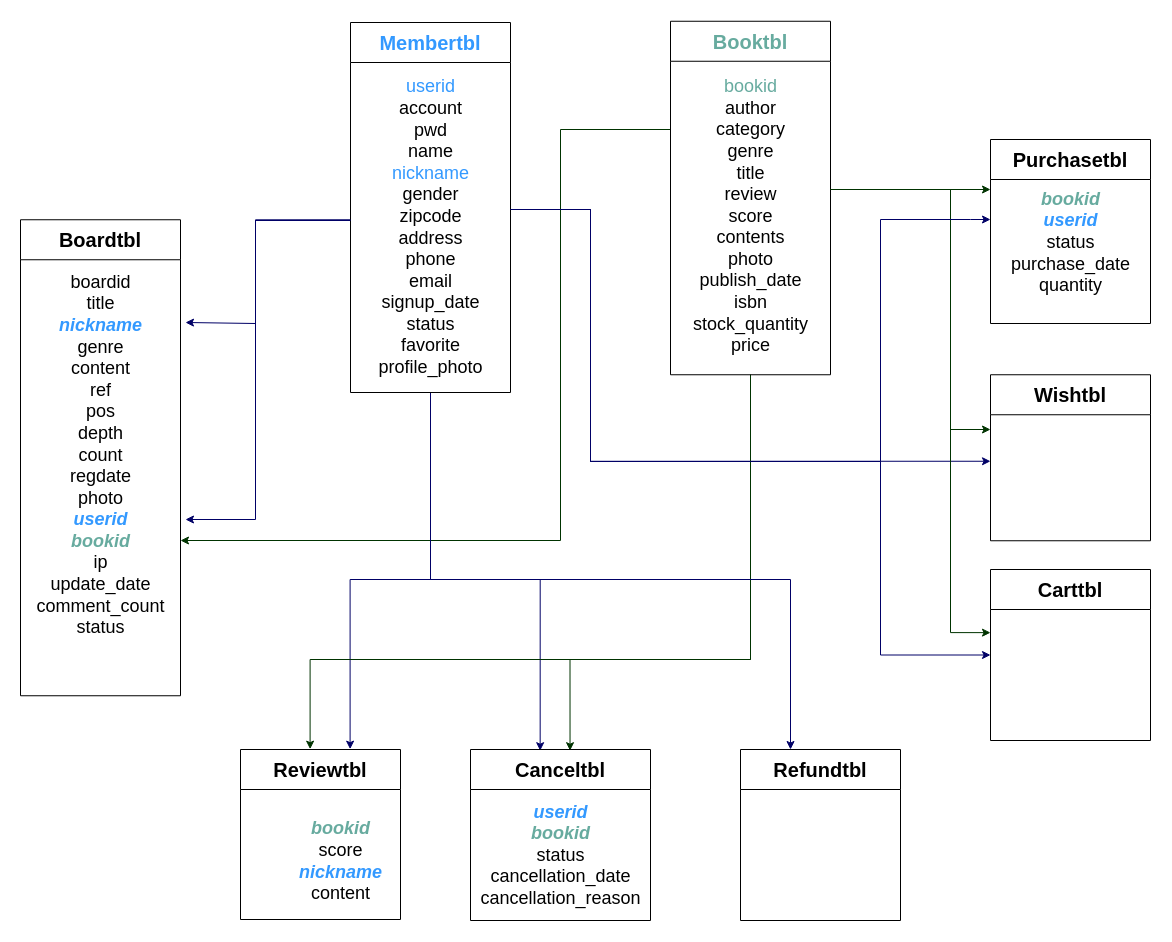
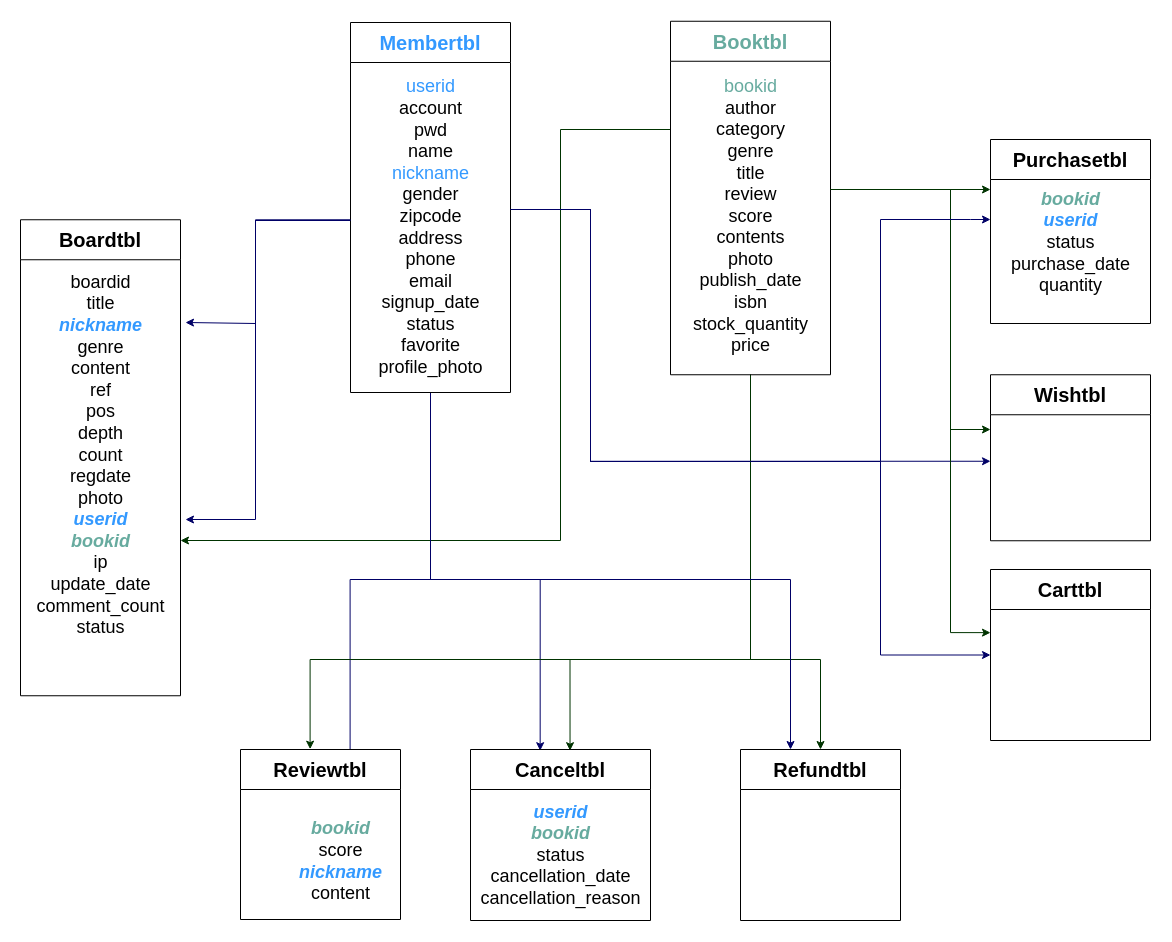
none -> (821, 667)
(350, 741) -> (350, 744)
